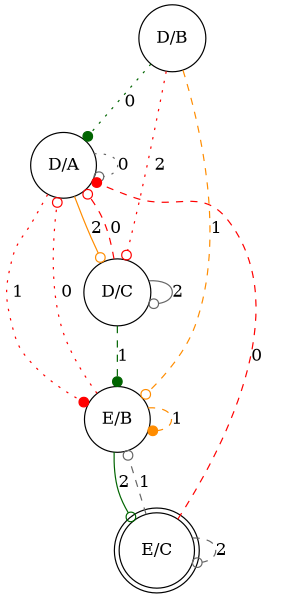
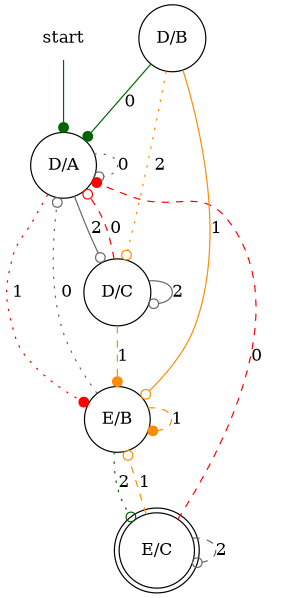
none -> (64, 38)
(121, 98) -> (121, 98)
(148, 161) -> (148, 161)
(86, 225) -> (86, 225)
(209, 237) -> (209, 237)
(57, 305) -> (57, 305)
(117, 351) -> (117, 351)
(117, 483) -> (117, 483)
(138, 487) -> (138, 487)
